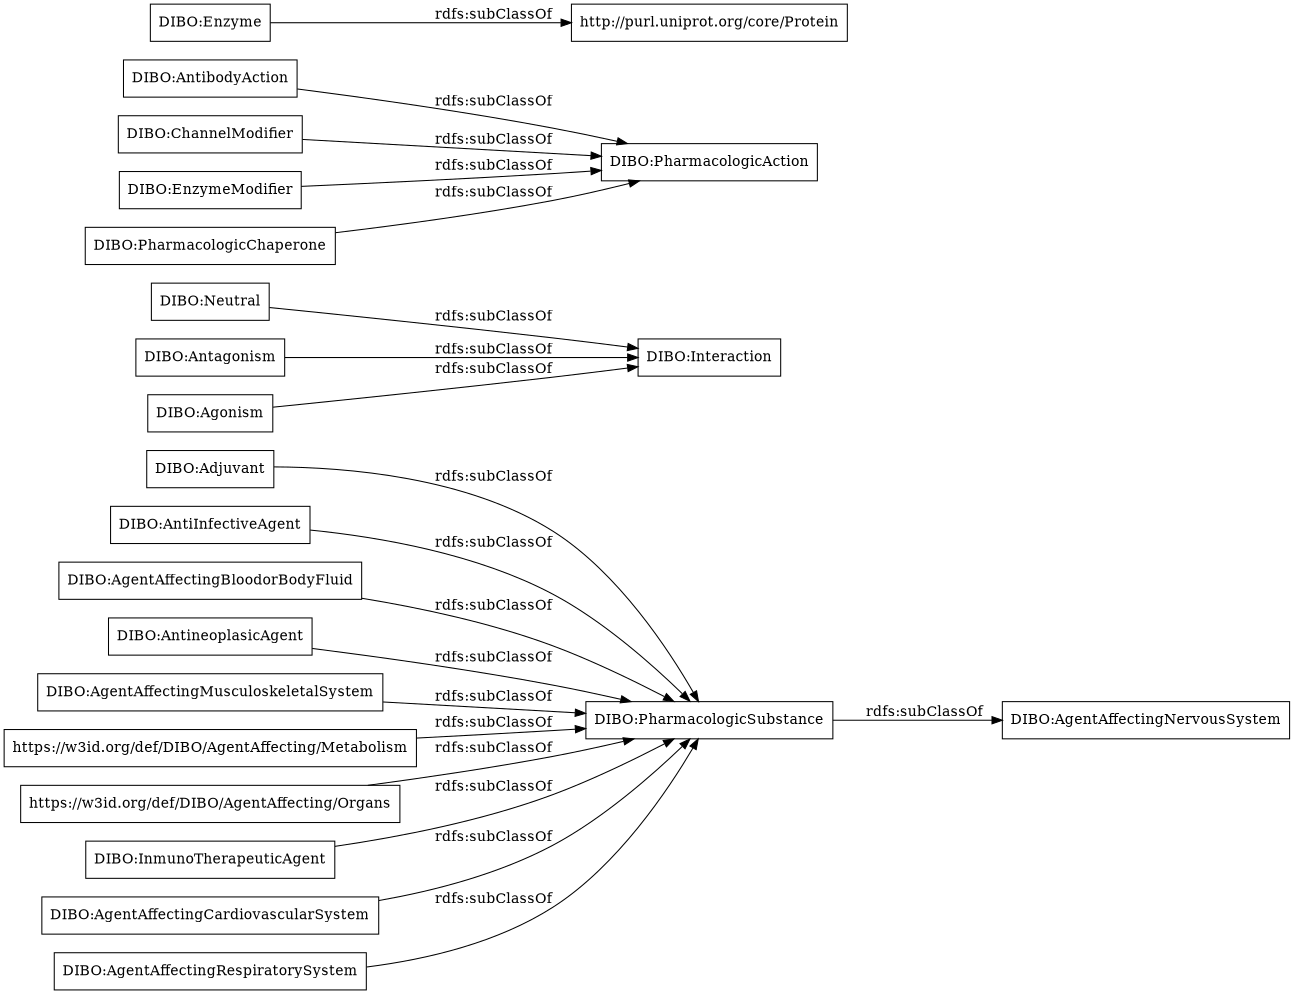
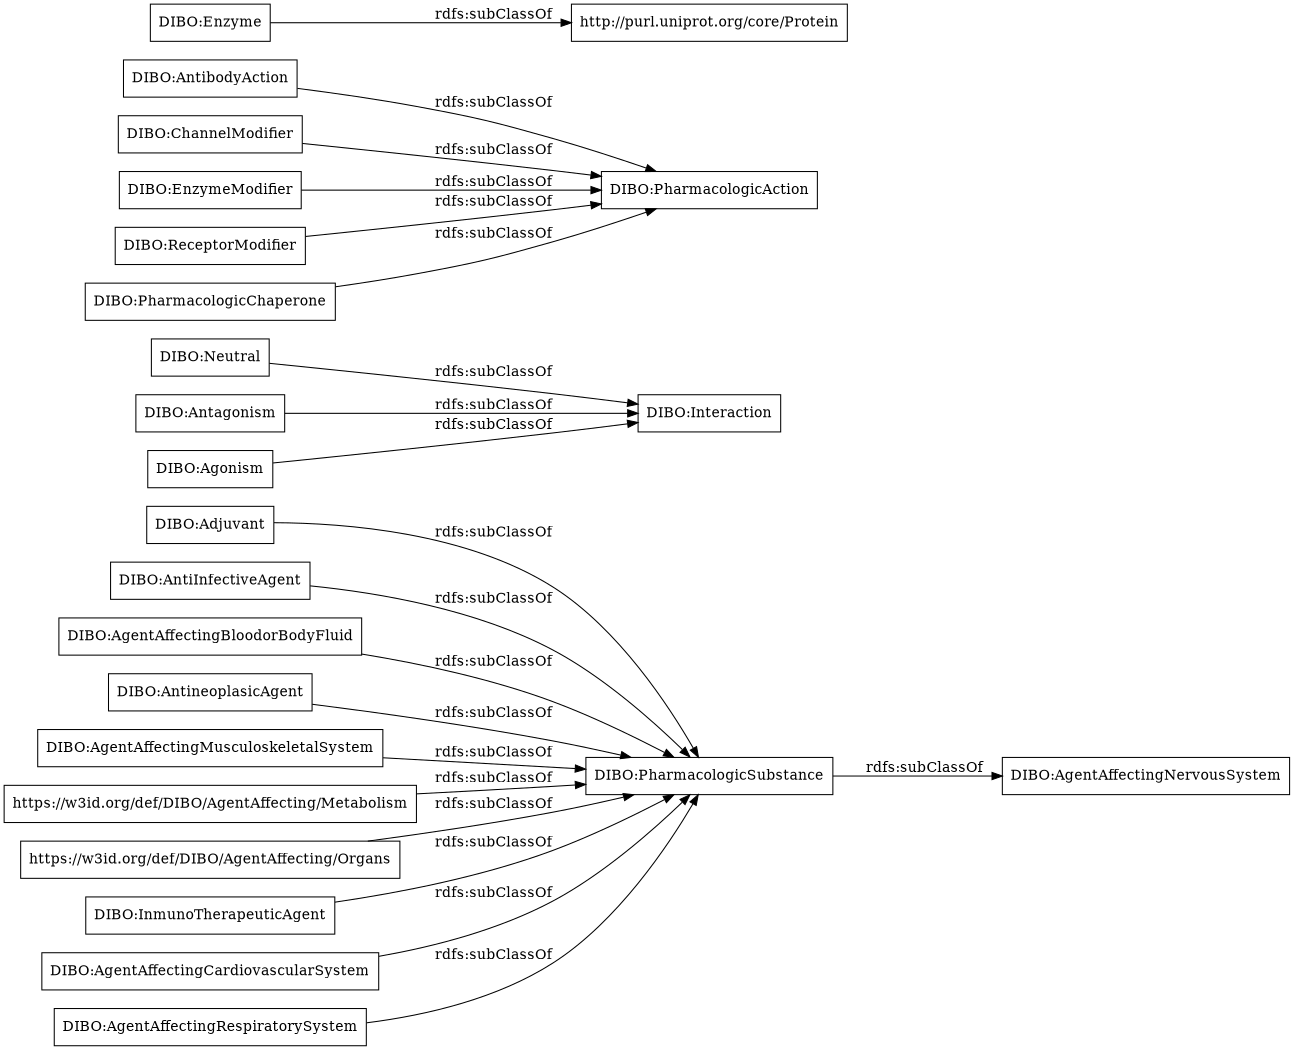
none -> (210, 246)
